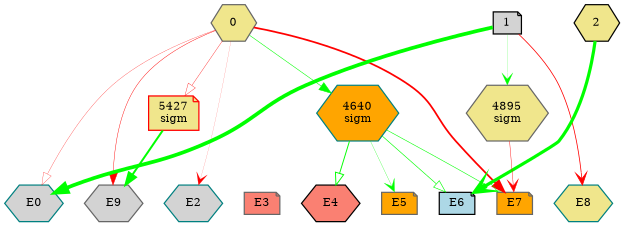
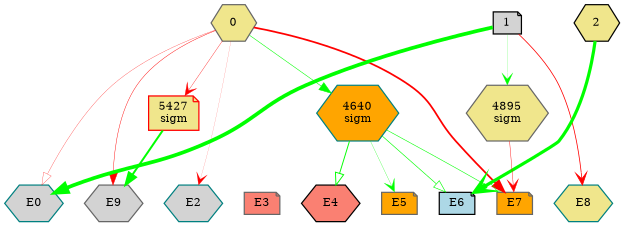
(207, 63) -> (207, 63)
